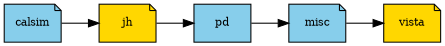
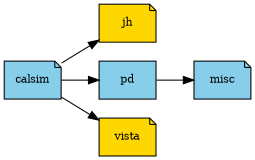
(170, 23) -> (75, 80)
(360, 23) -> (76, 106)
